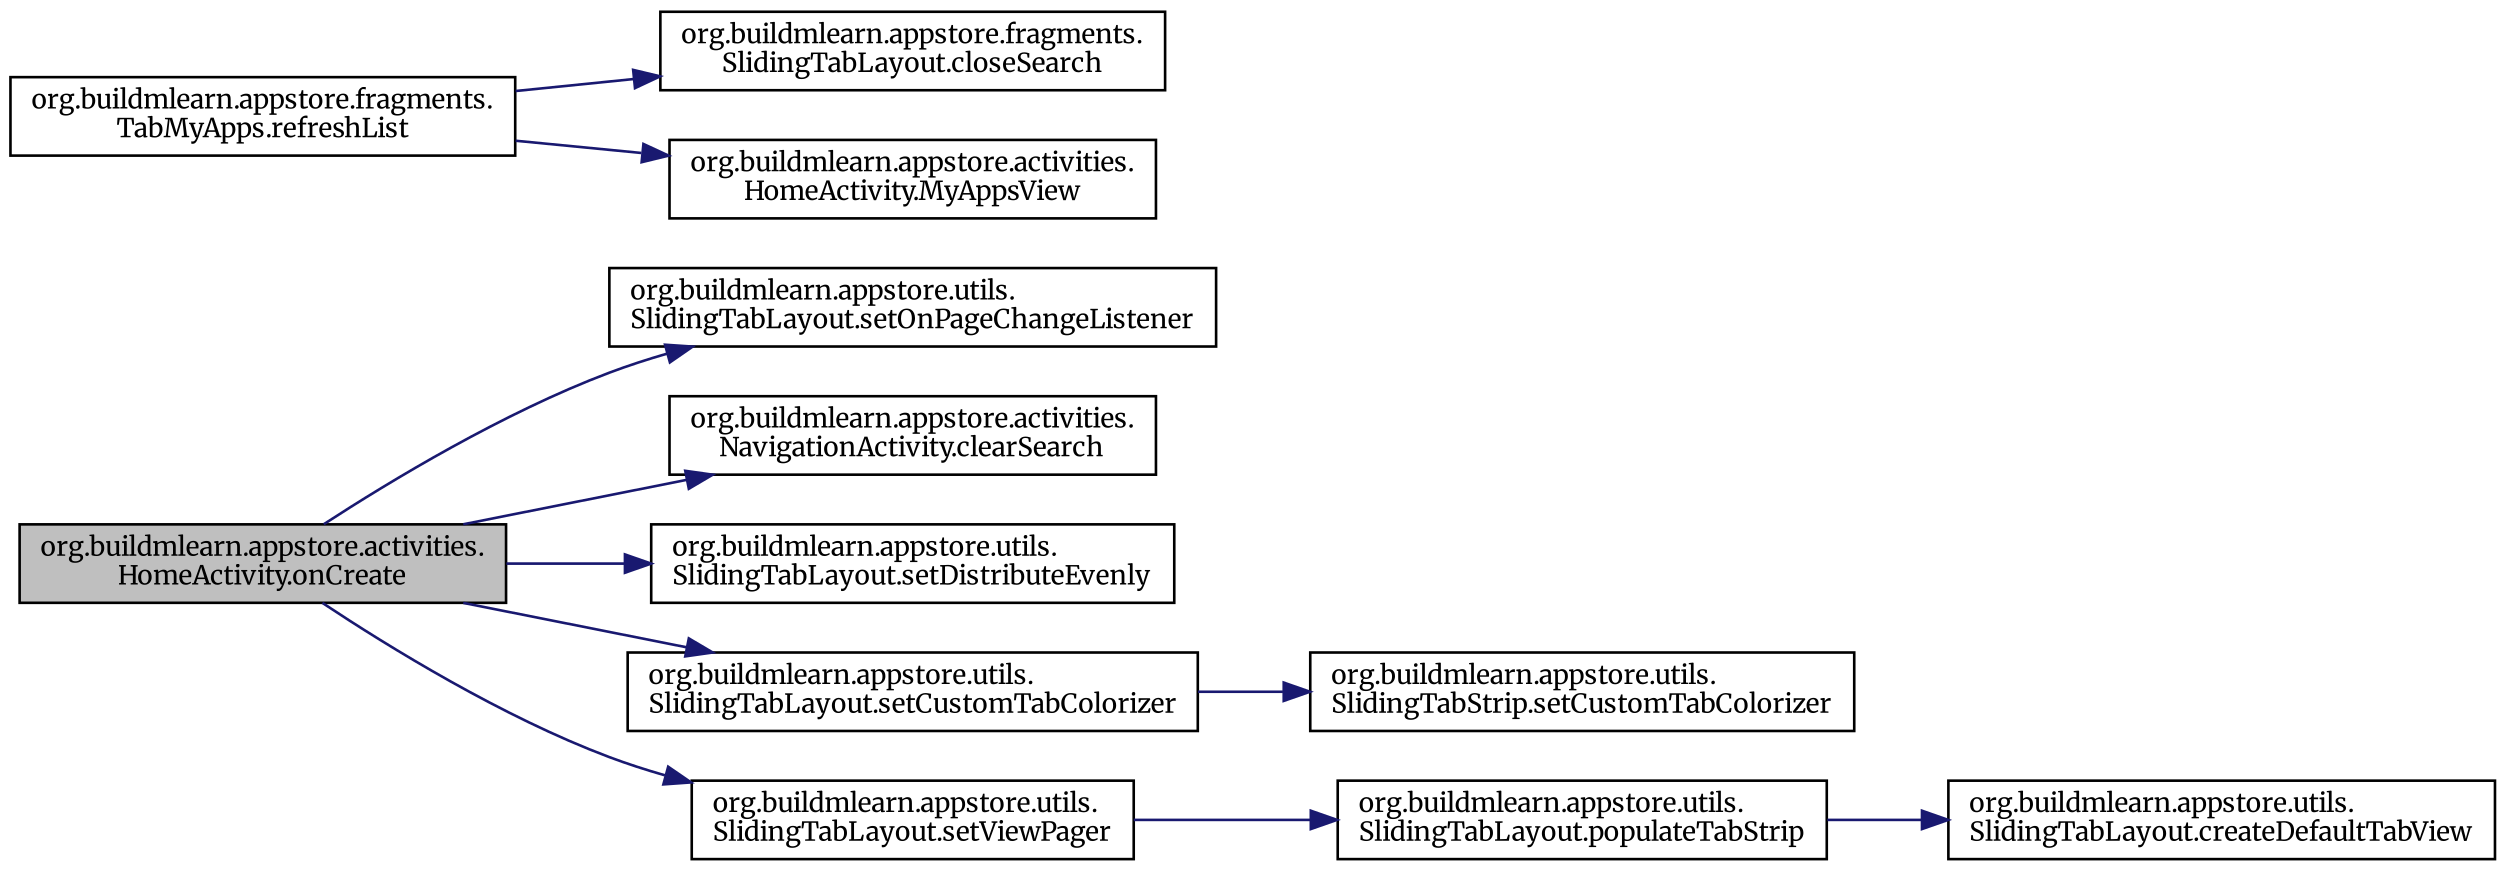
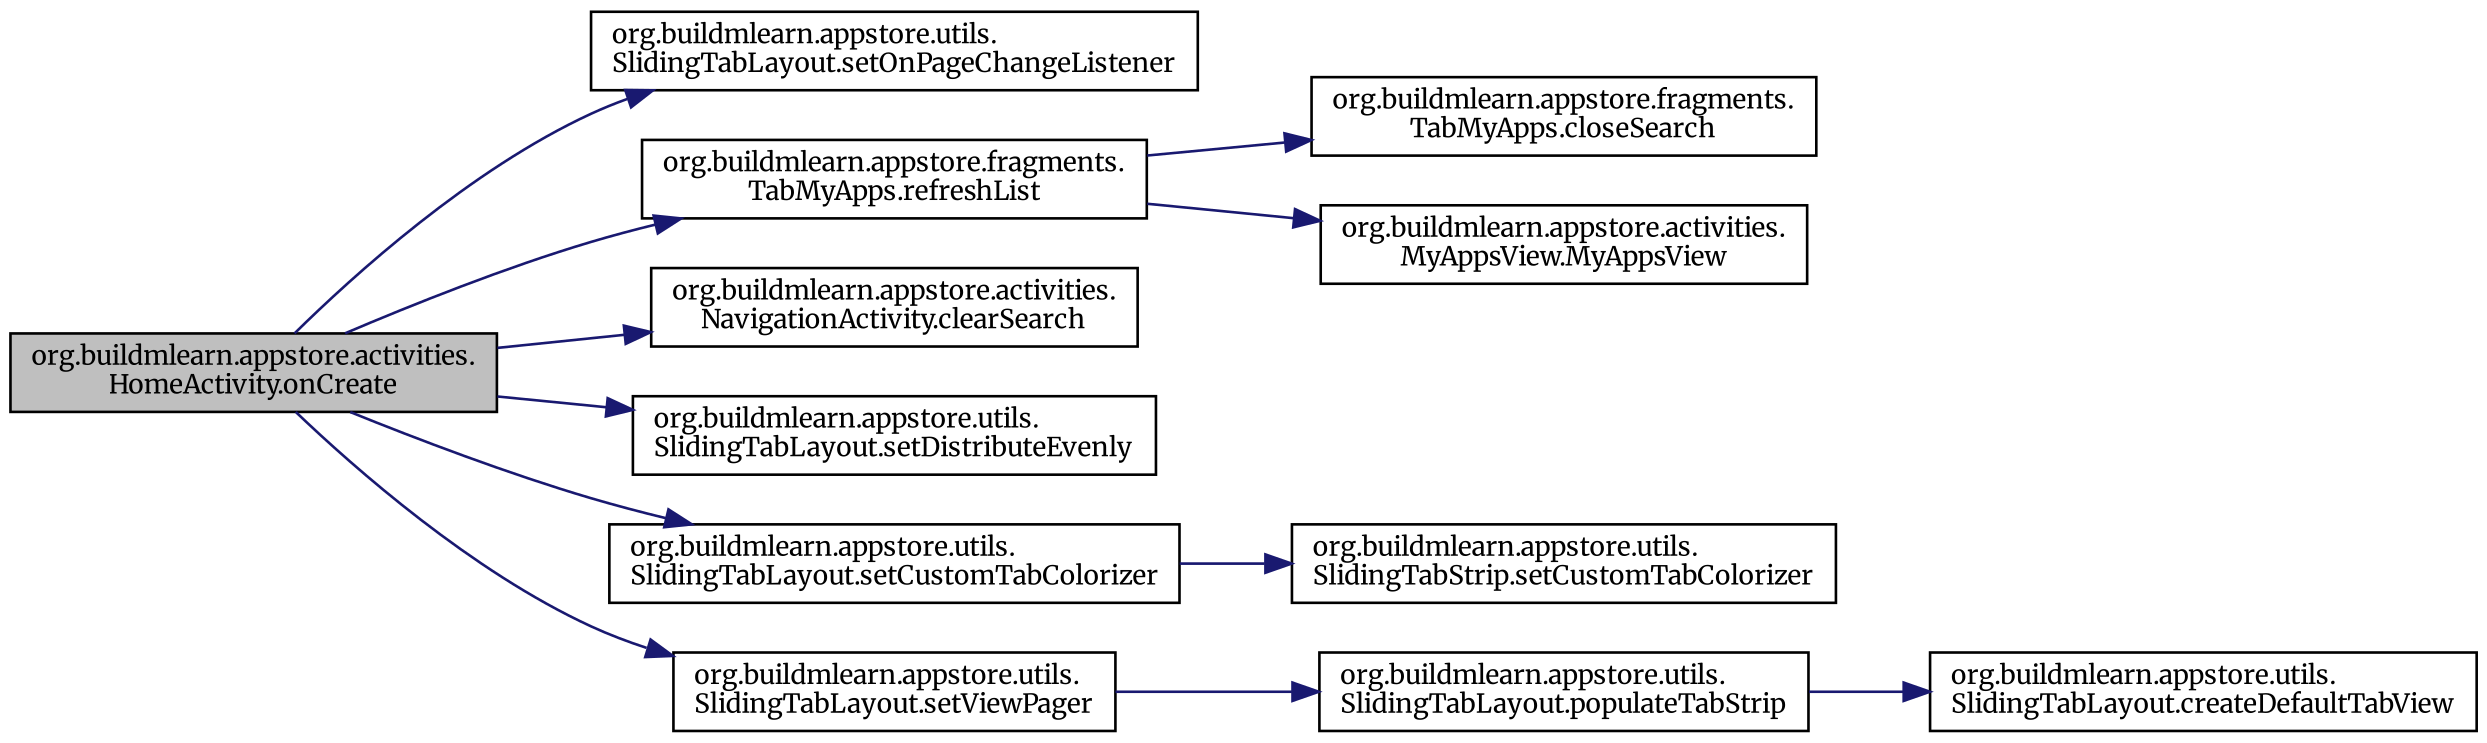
(913, 51) -> (1564, 116)
(913, 179) -> (1564, 245)
none -> (498, 273)
